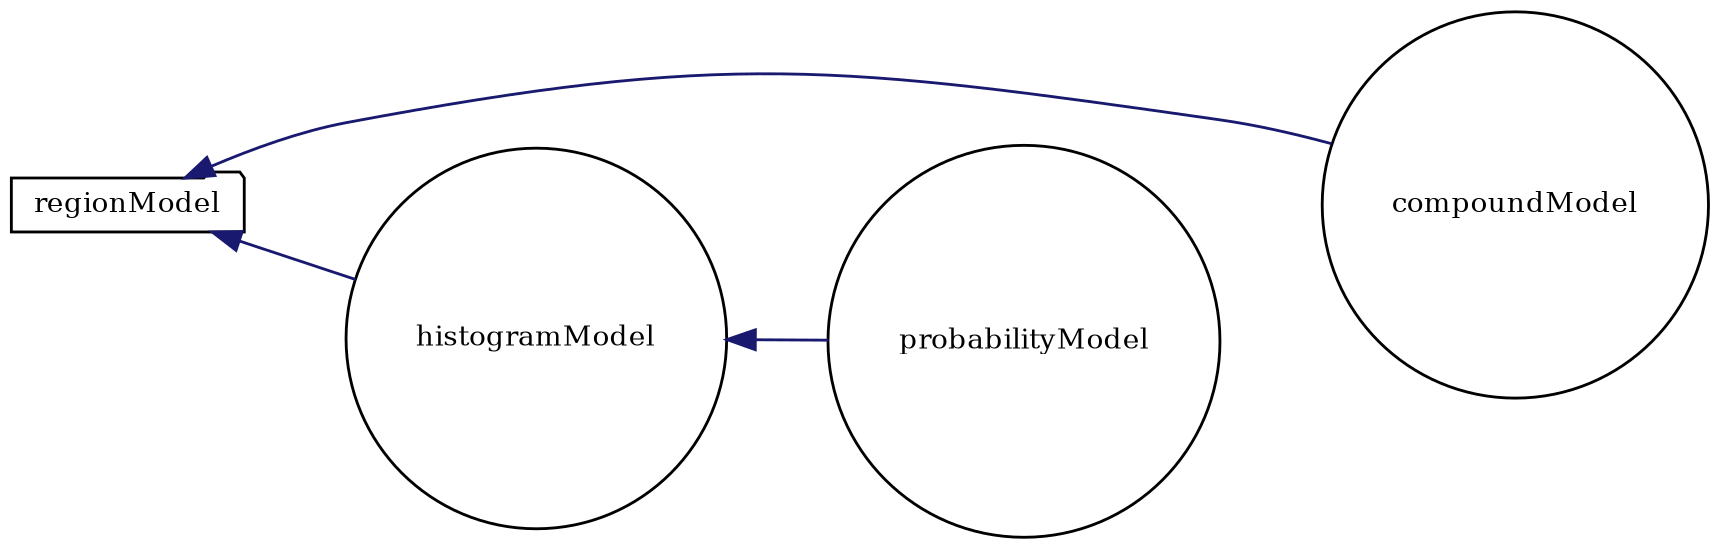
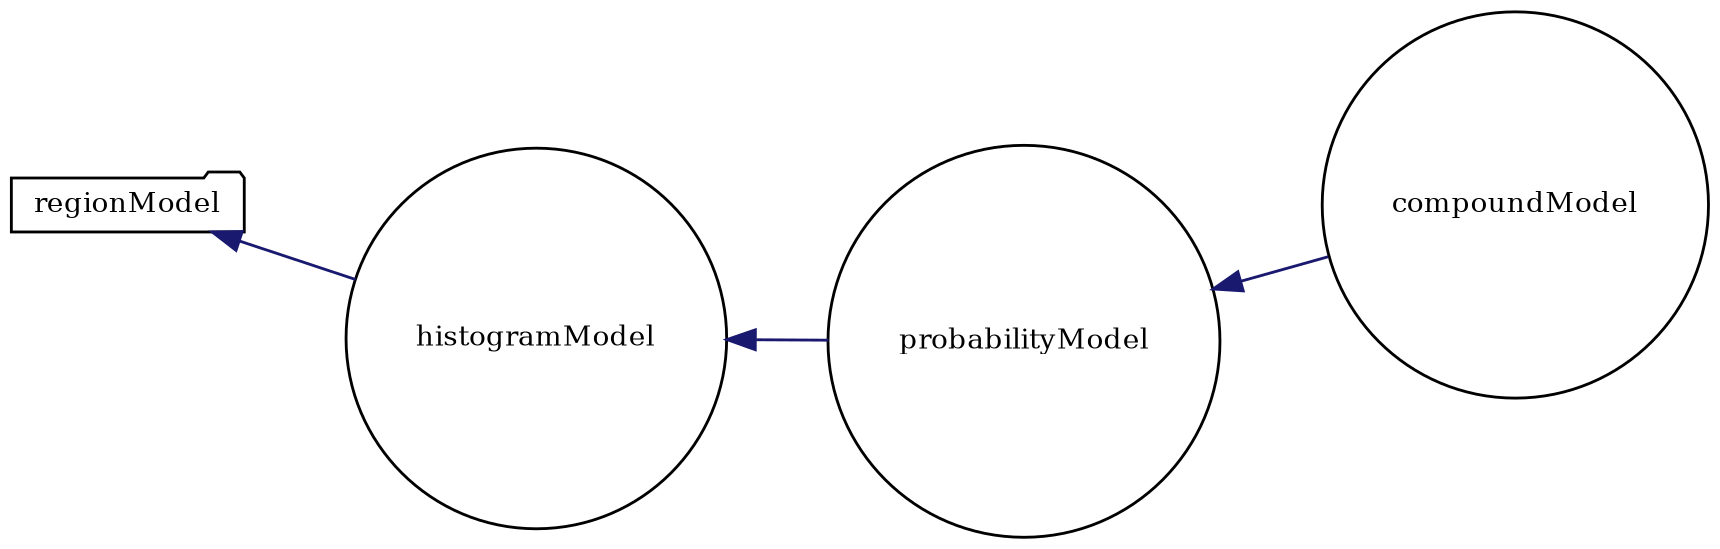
(769, 74) -> (1285, 269)
